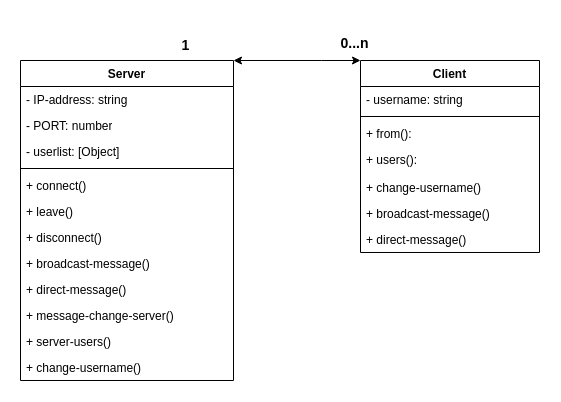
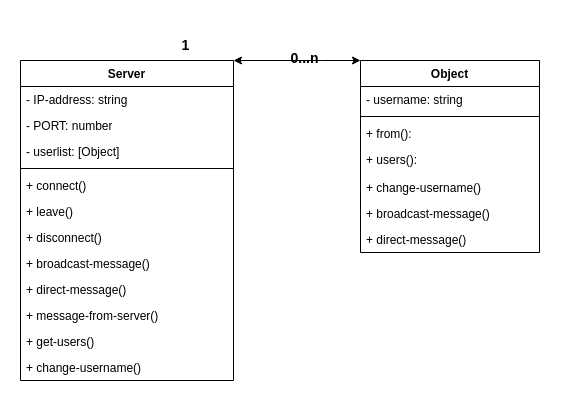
(355, 41) -> (305, 56)
(450, 75) -> (450, 75)
(109, 317) -> (102, 317)
(79, 343) -> (69, 343)
